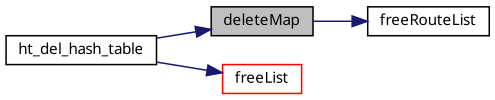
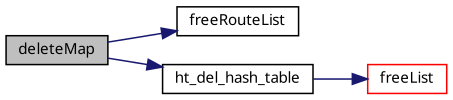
(176, 35) -> (128, 61)
